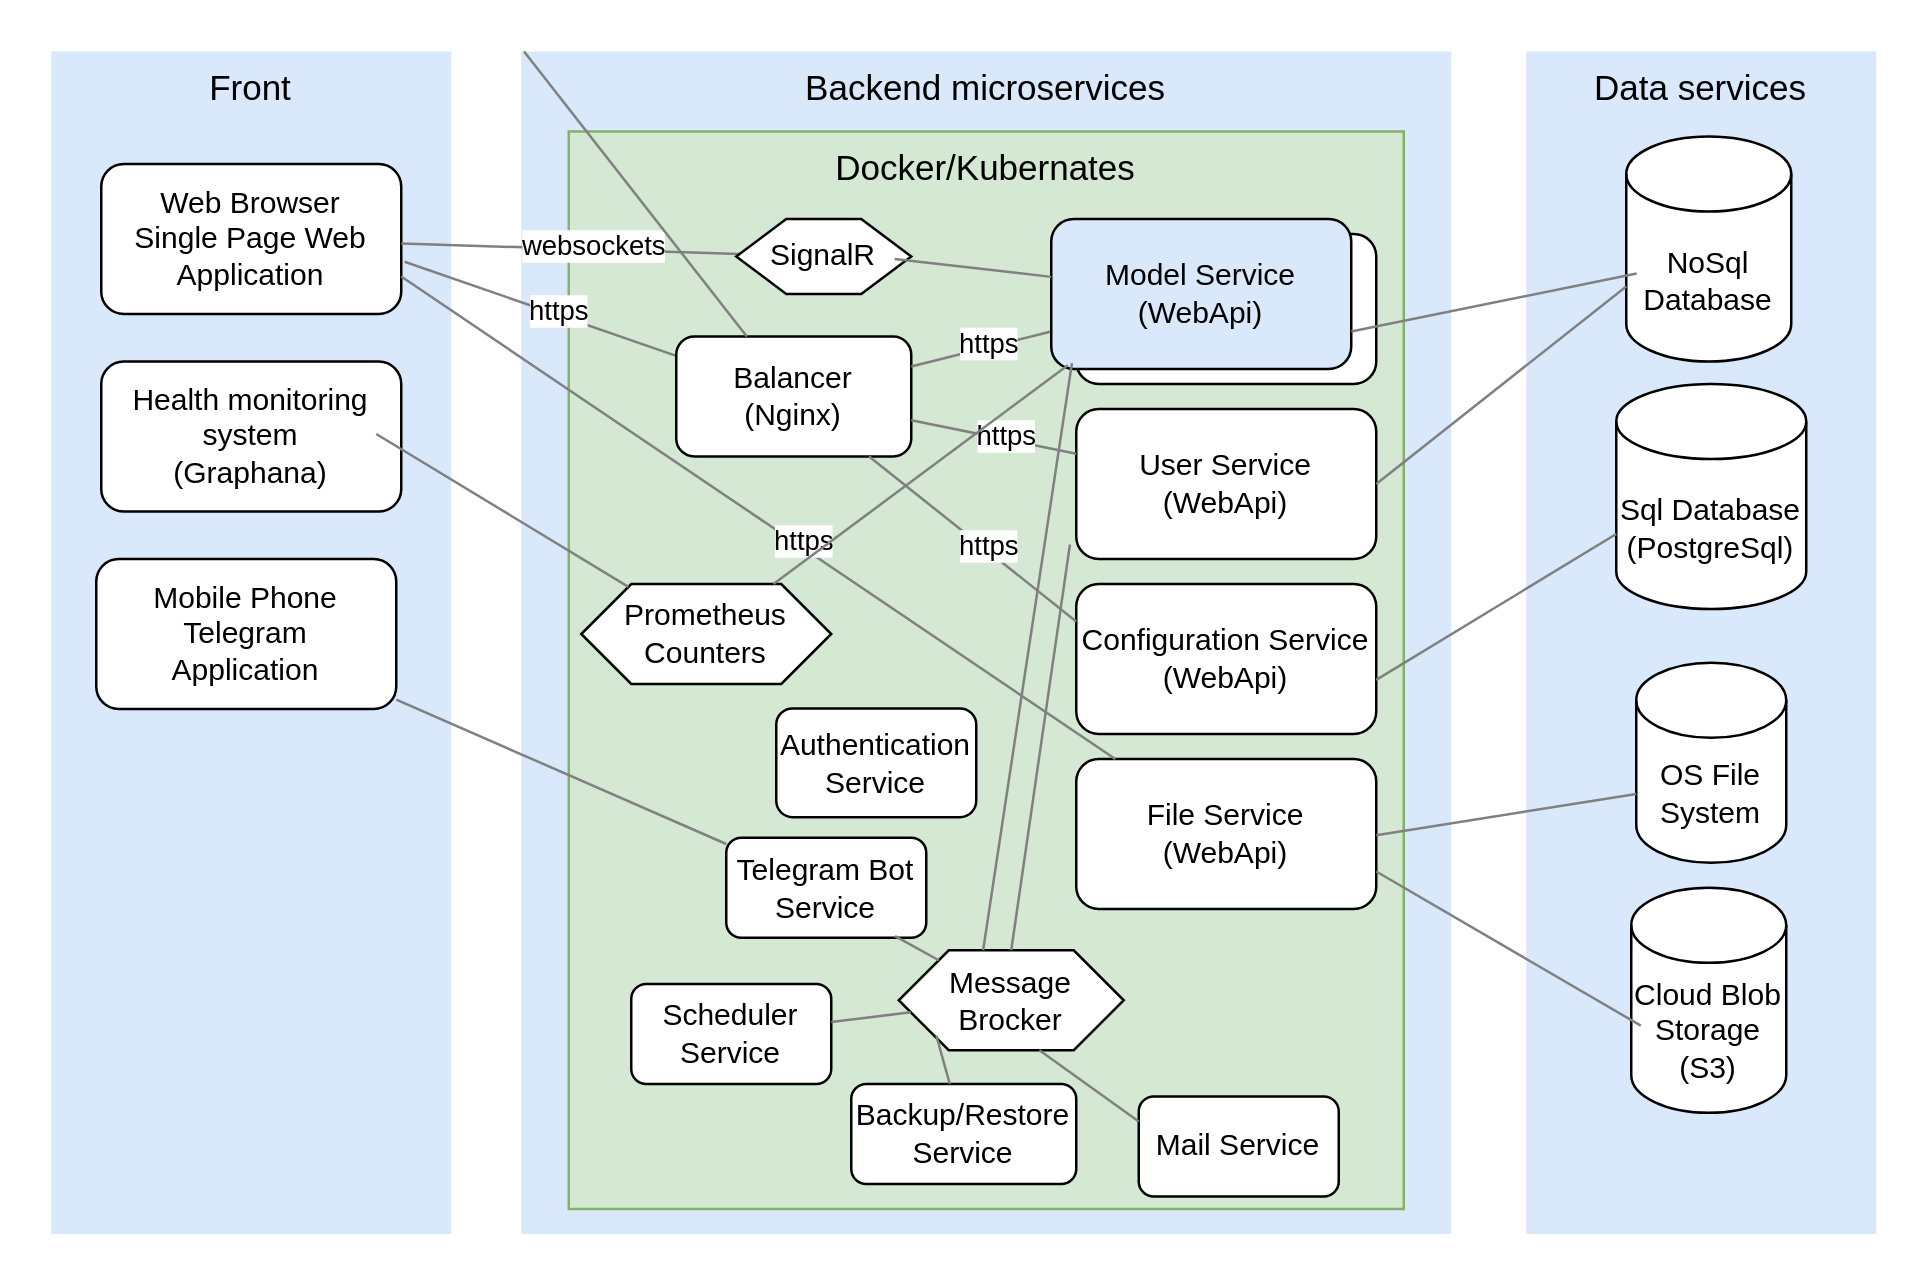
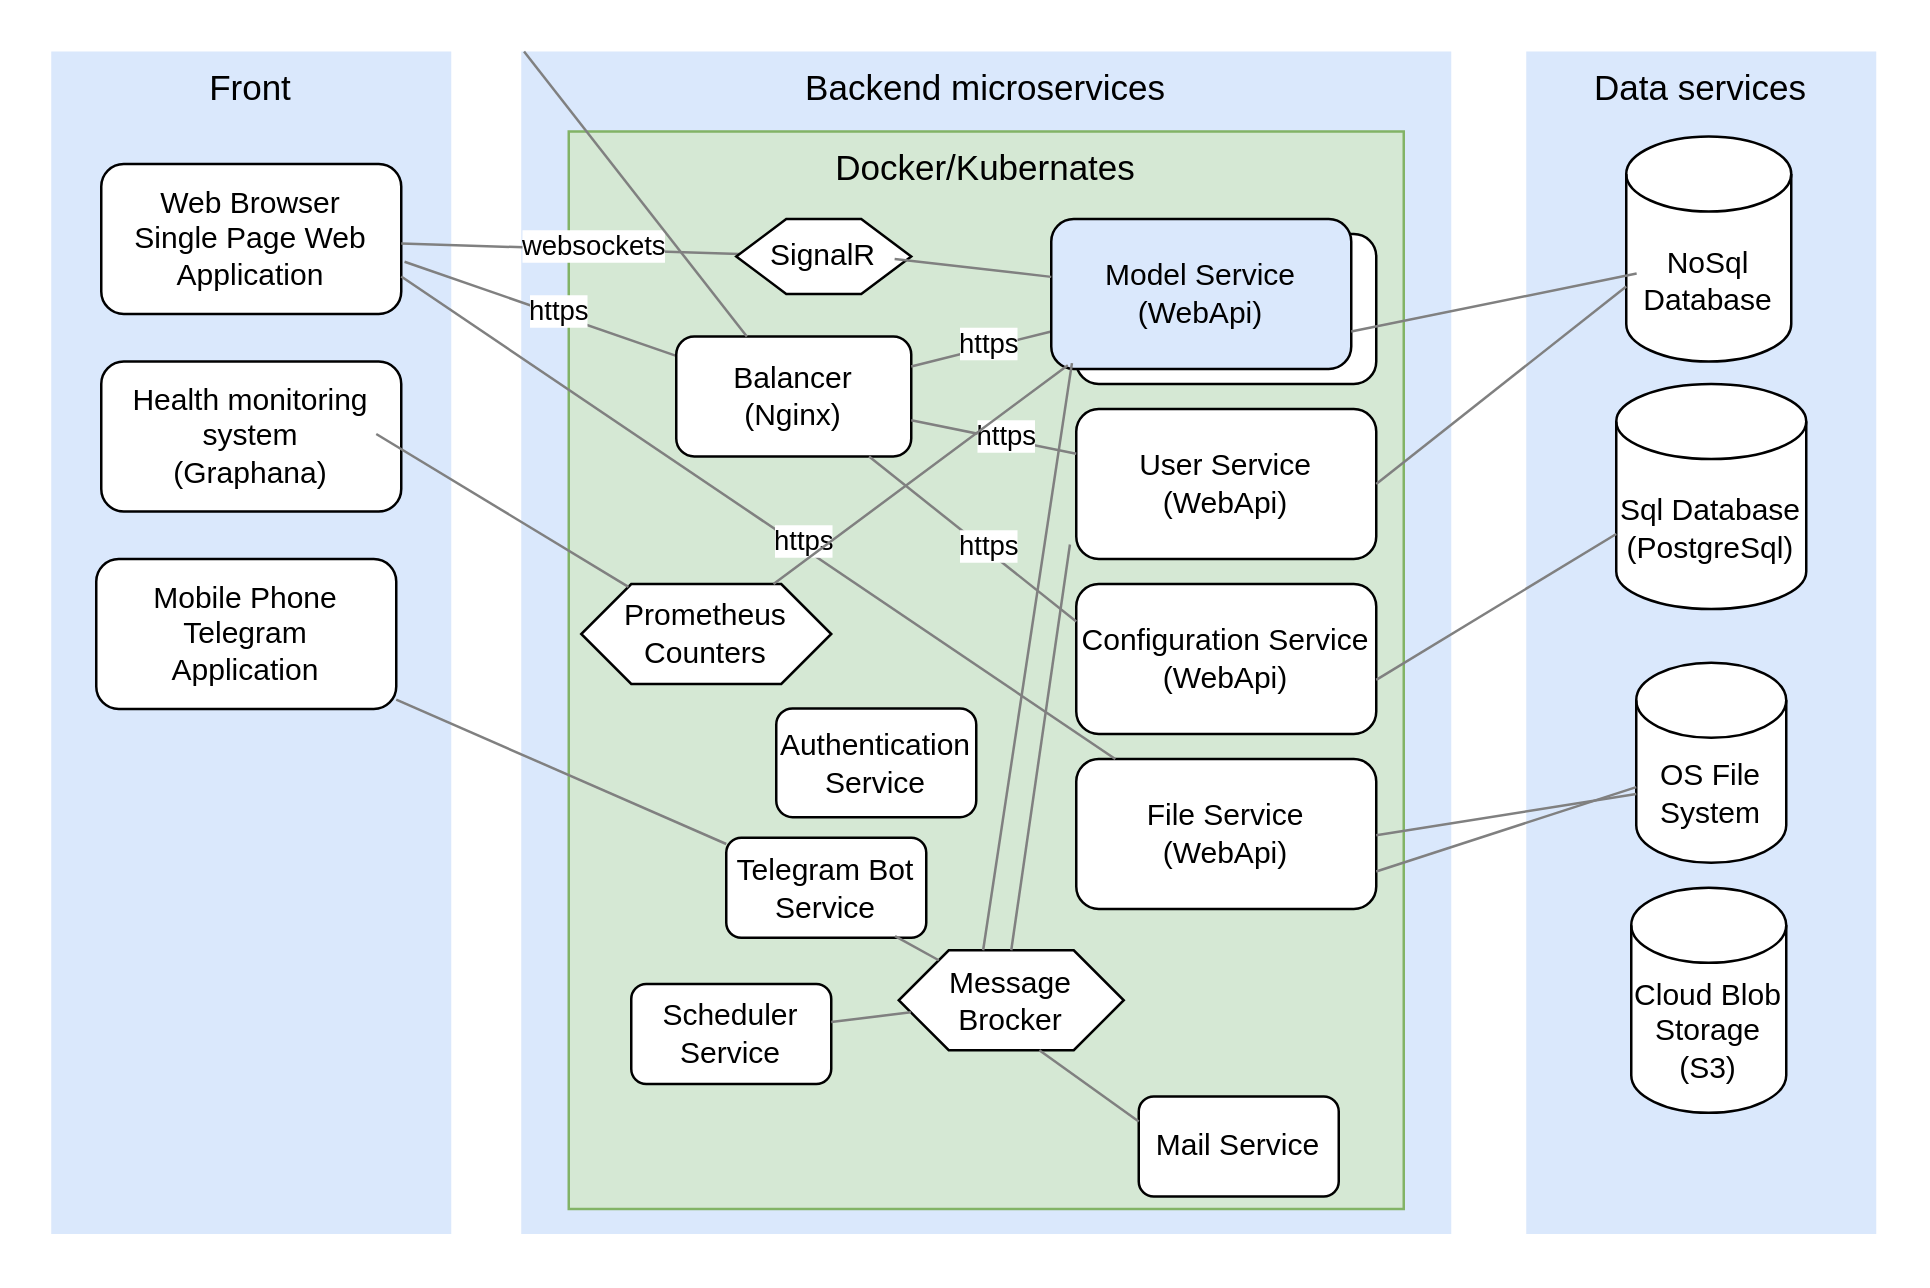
(1509, 948) -> (1475, 839)
(937, 1039) -> none
(964, 1134) -> none
